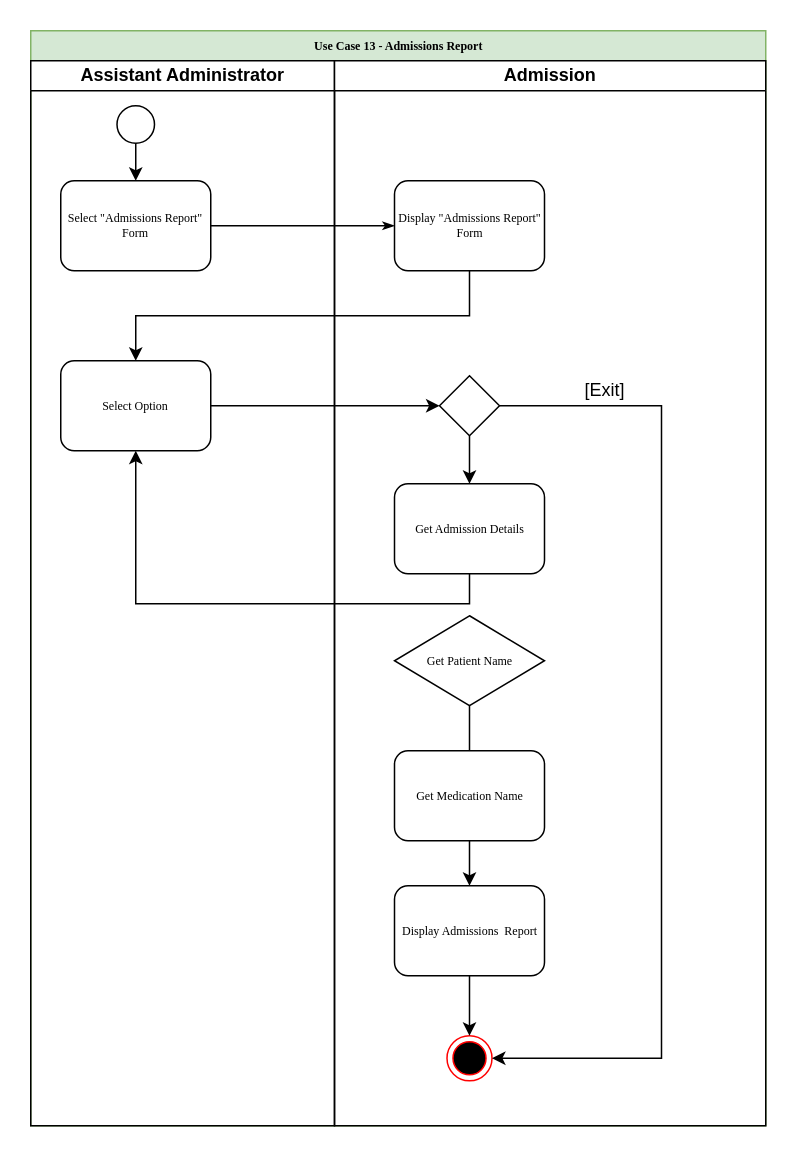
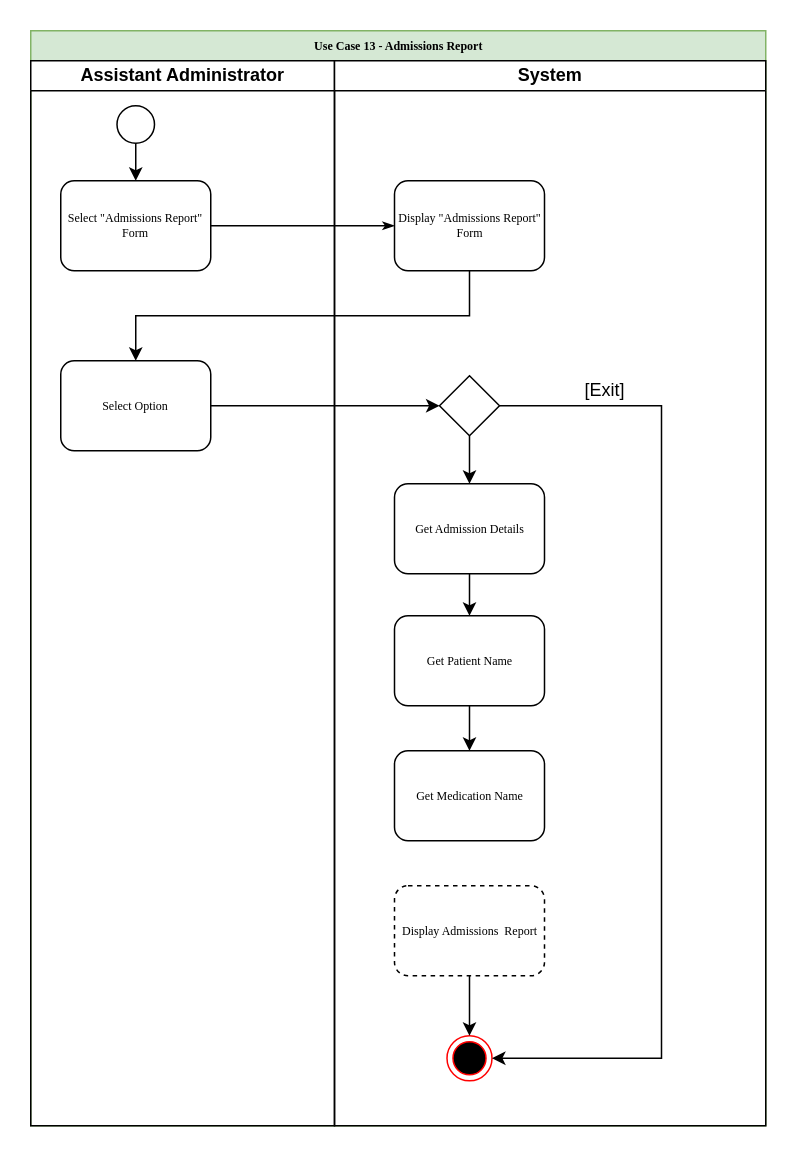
(551, 76) -> (551, 76)
(233, 604) -> (470, 603)
(470, 661) -> (470, 661)
(470, 743) -> (470, 739)
(470, 869) -> none
(470, 931) -> (470, 931)
